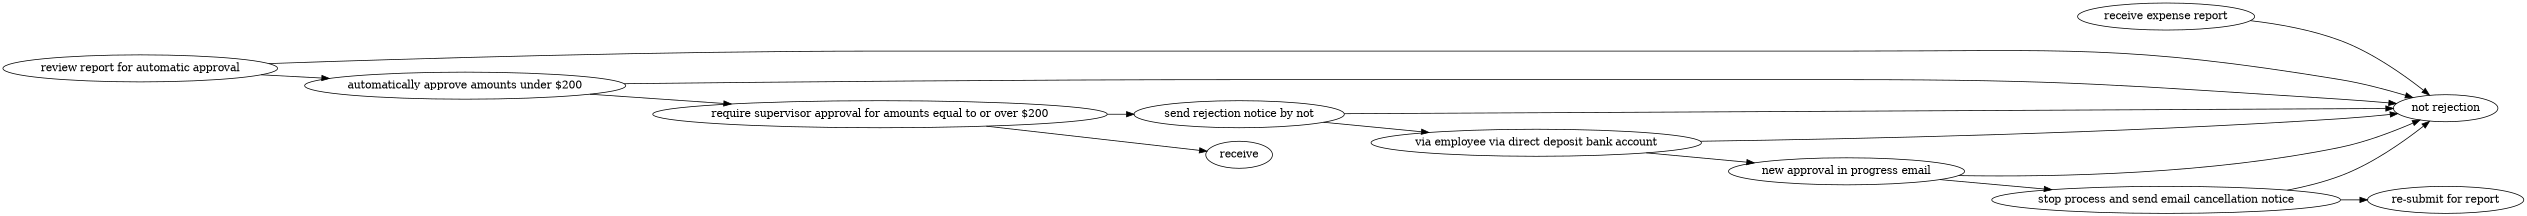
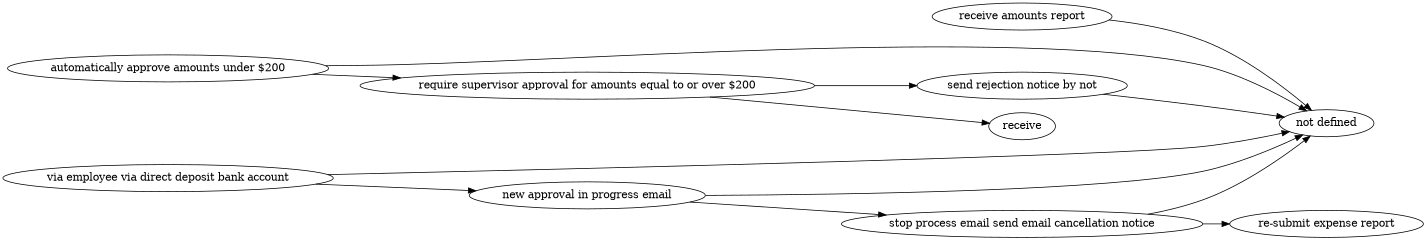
(2166, 17) -> (1022, 17)
(140, 68) -> none
(2446, 108) -> (1327, 123)
(1372, 127) -> none
(2166, 200) -> (1022, 224)
(2446, 200) -> (1327, 224)
